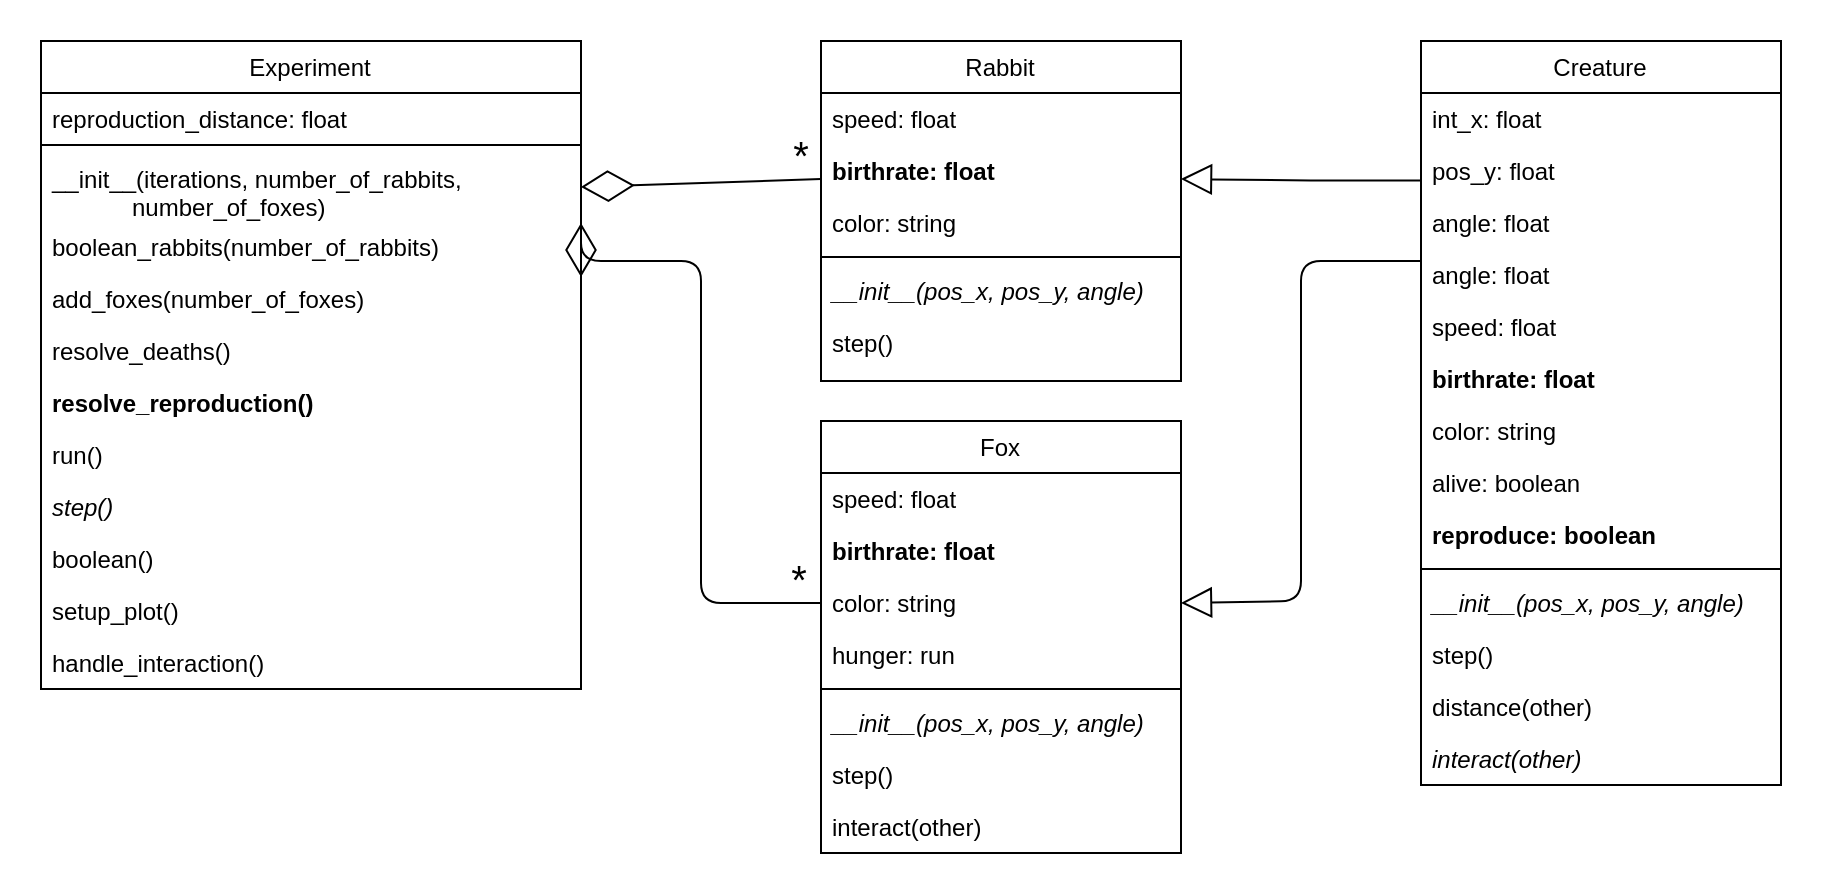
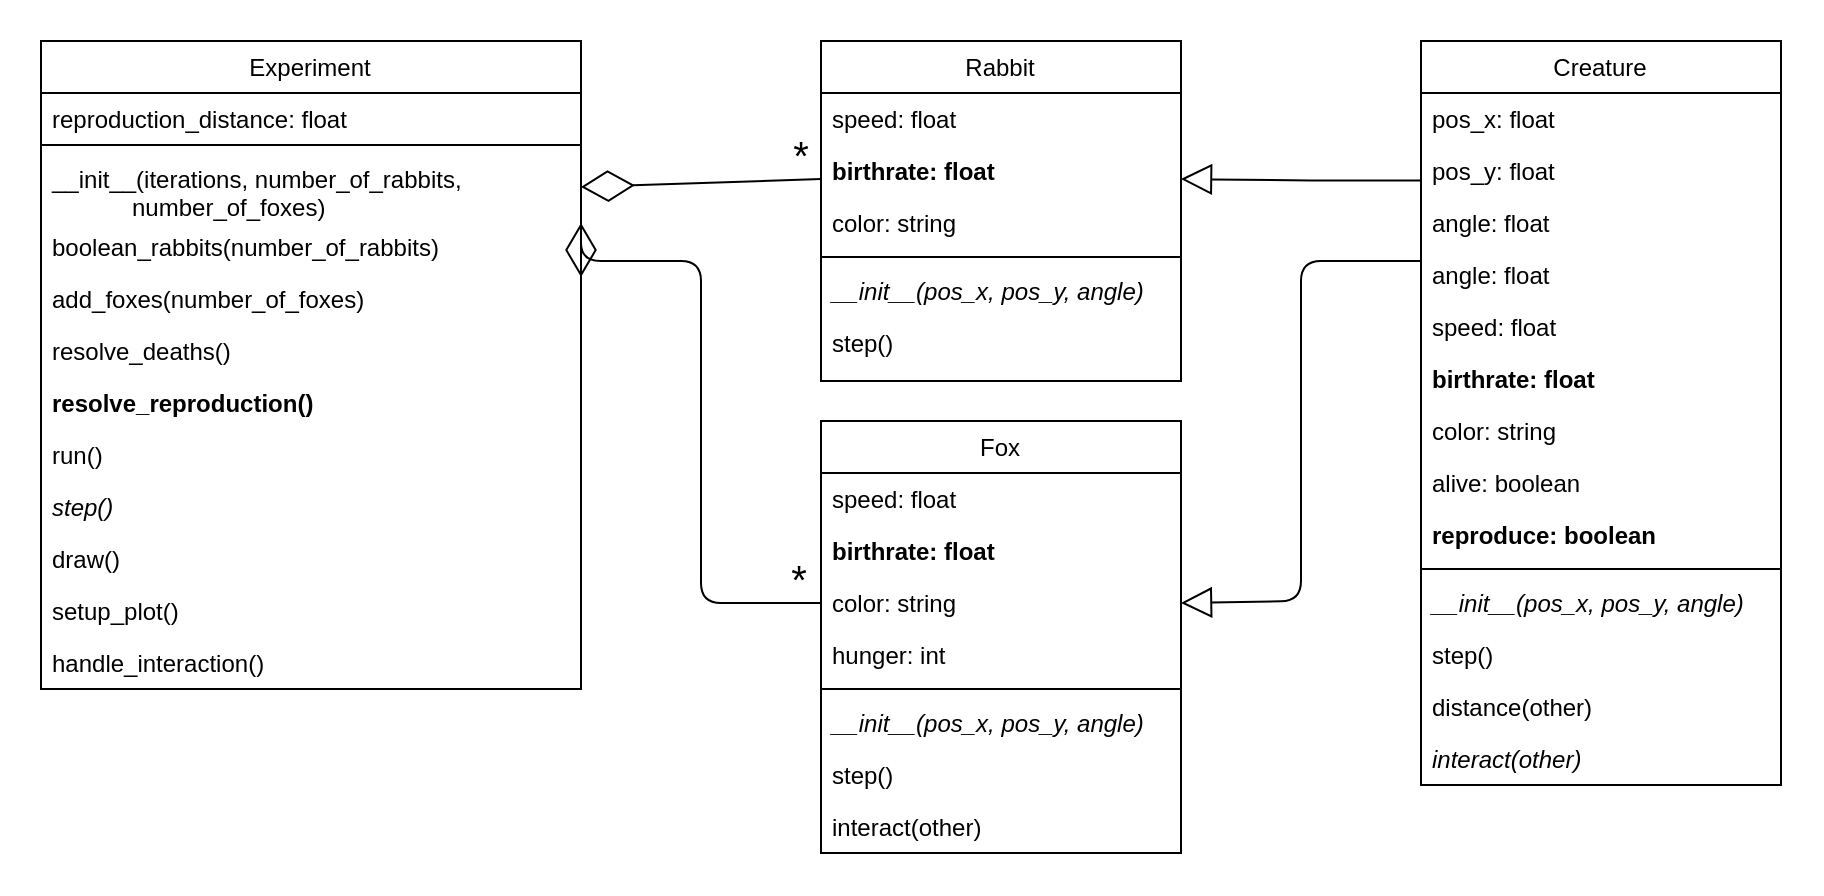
(1500, 120) -> (1503, 120)
(109, 560) -> (92, 560)
(900, 656) -> (897, 656)
